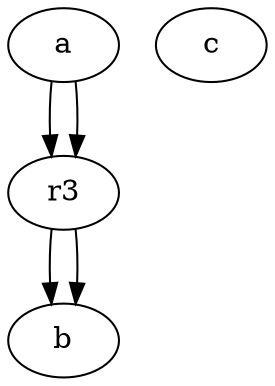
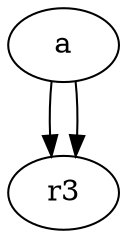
(211, 45) -> none
(64, 341) -> none
